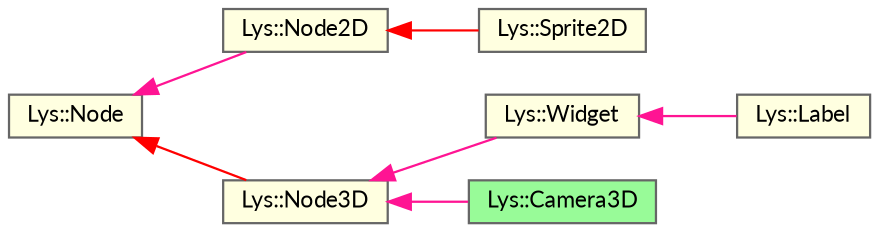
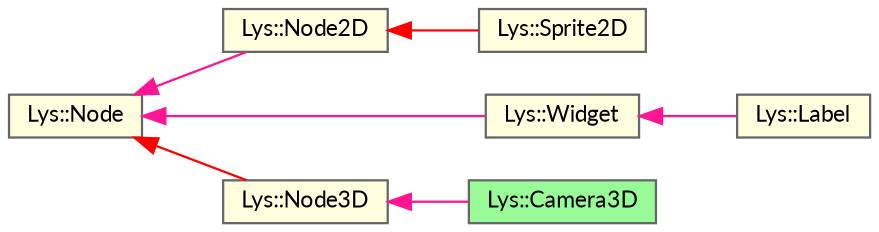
(445, 155) -> (325, 116)
